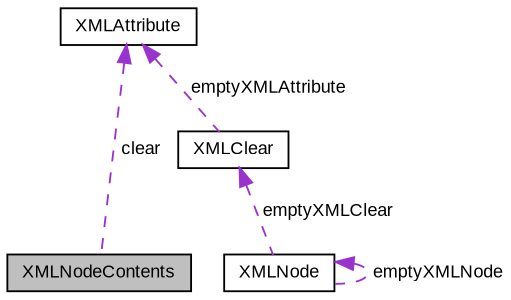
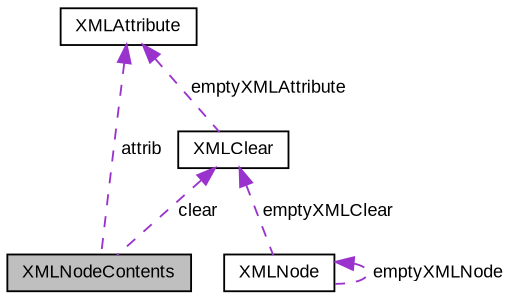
(139, 150) -> (139, 150)
none -> (159, 218)
